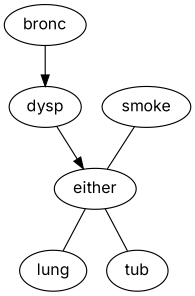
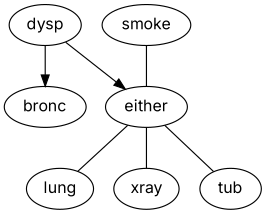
(45, 60) -> (45, 60)
none -> (146, 189)
